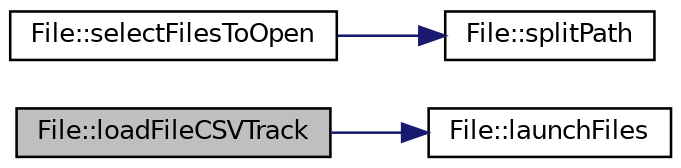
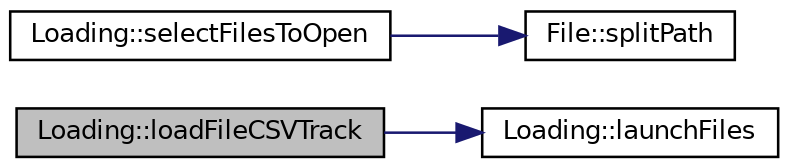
(173, 36) -> (200, 36)
(173, 133) -> (200, 133)
(550, 133) -> (630, 133)
